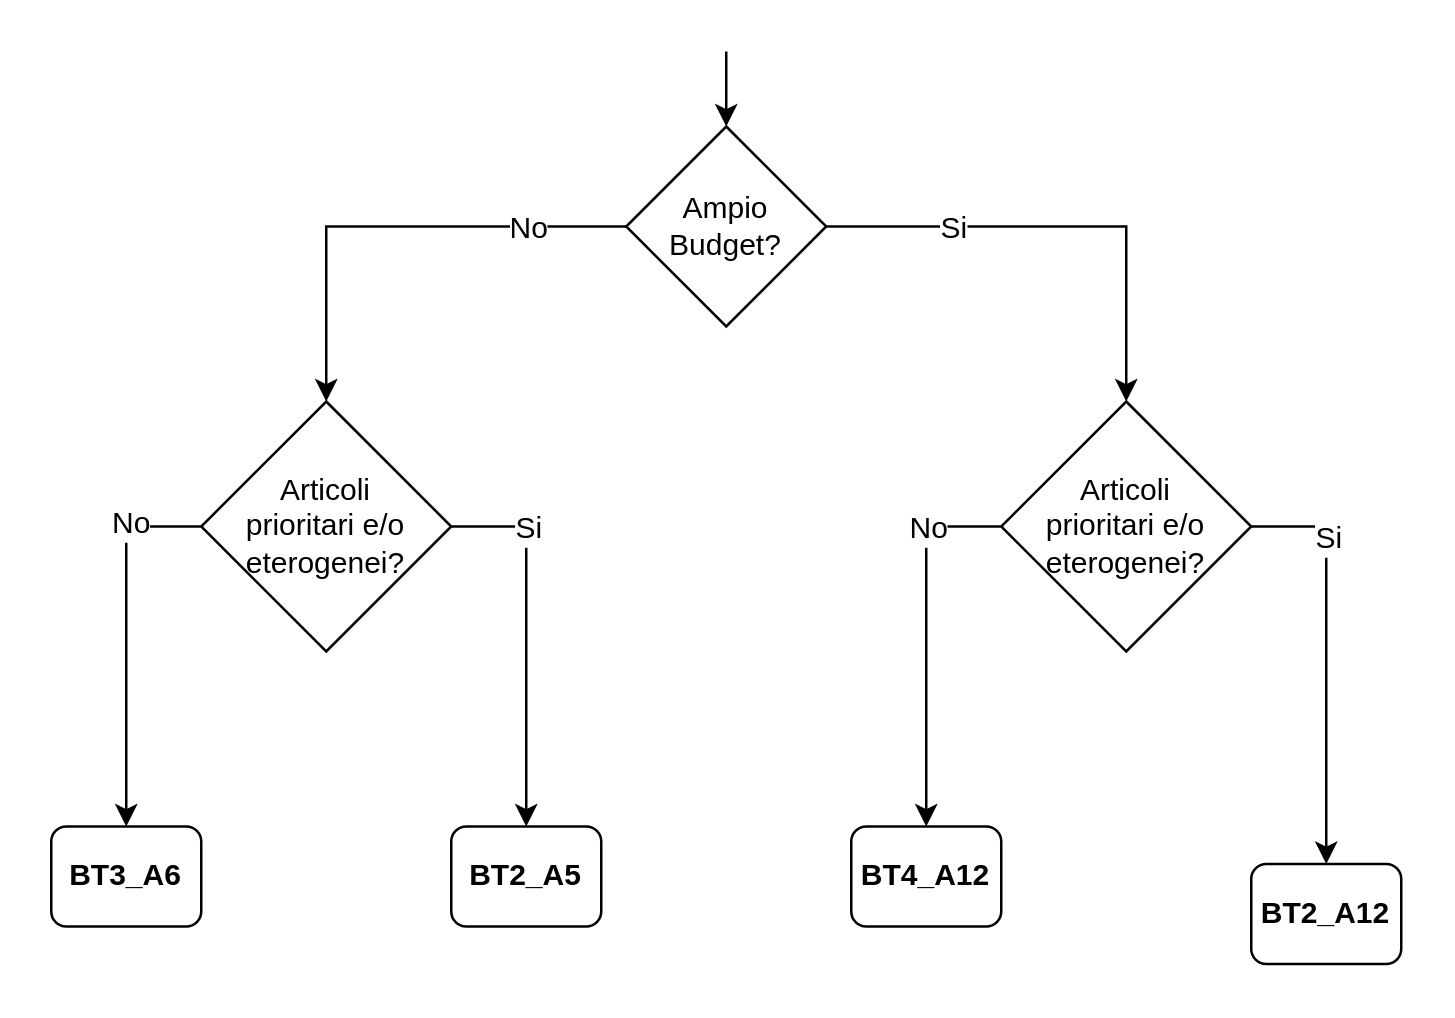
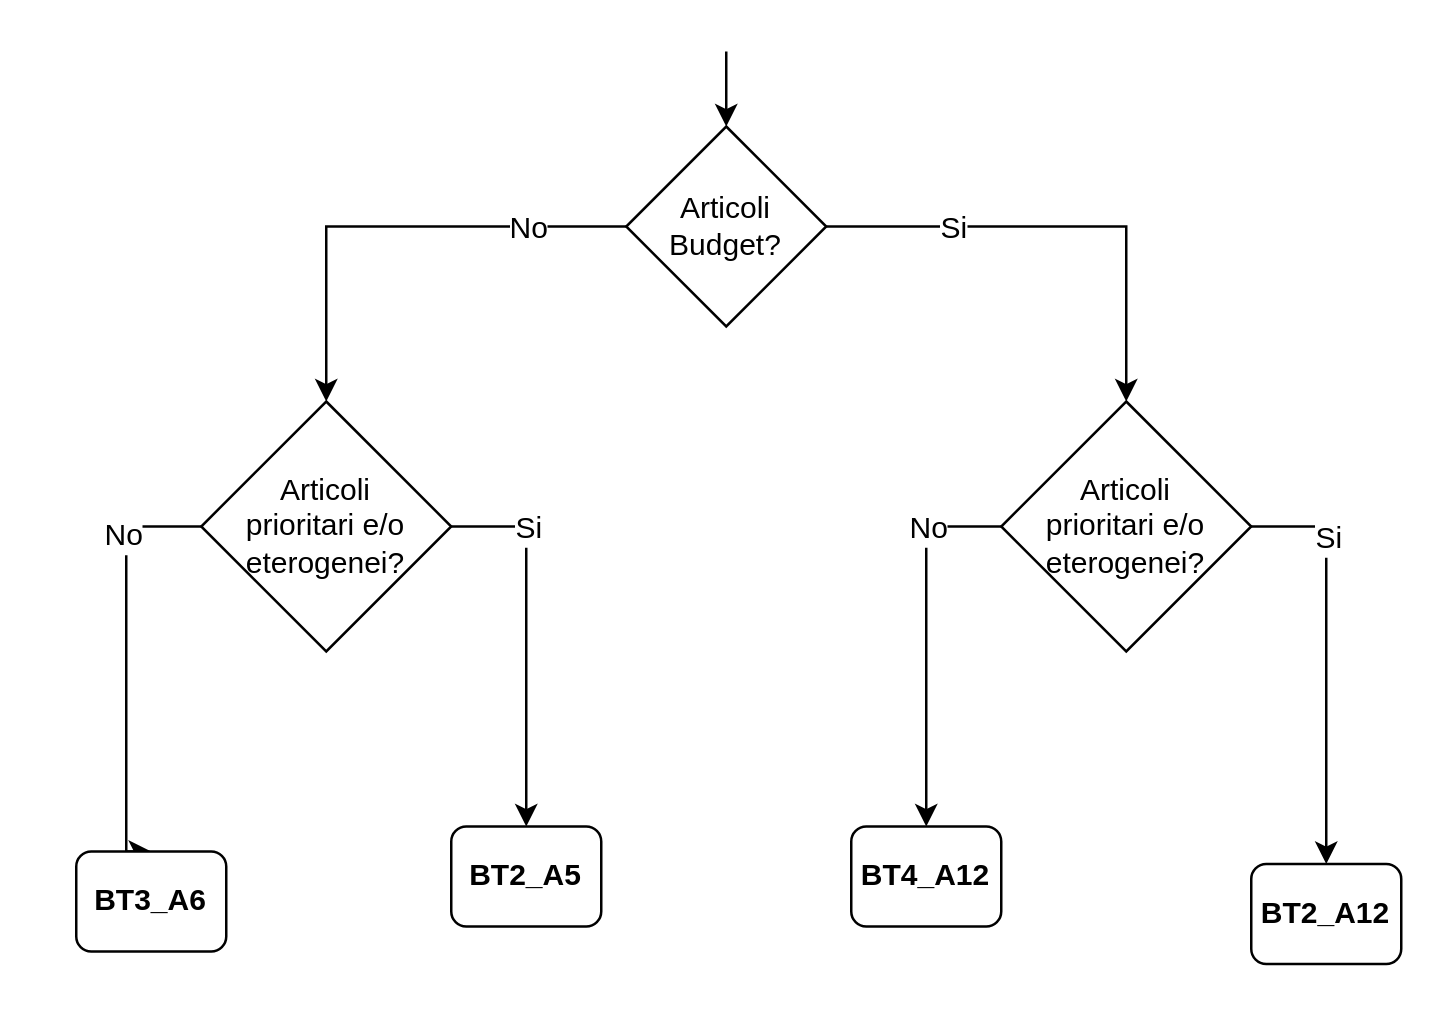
(726, 226) -> (726, 226)
(126, 876) -> (151, 901)
